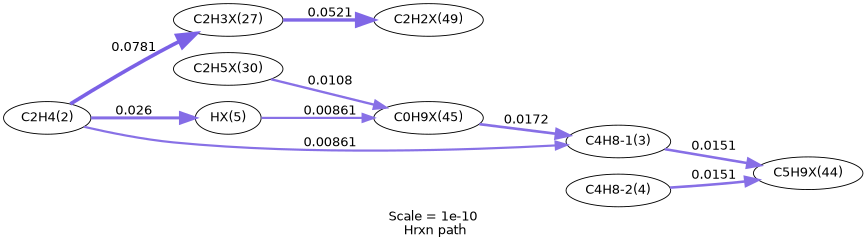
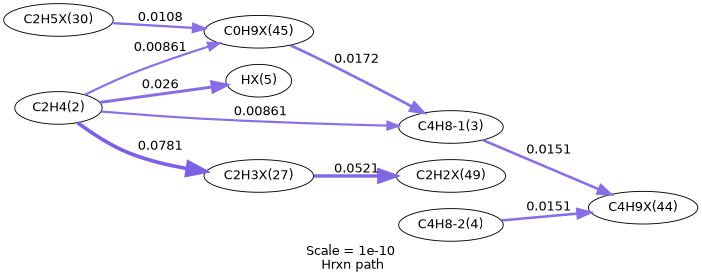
(312, 118) -> (146, 68)
(808, 173) -> (643, 208)
